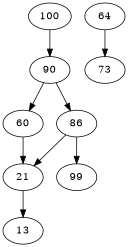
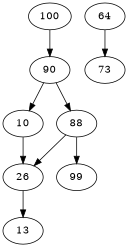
(23, 124) -> (23, 124)
(77, 124) -> (77, 124)
(23, 177) -> (23, 177)
